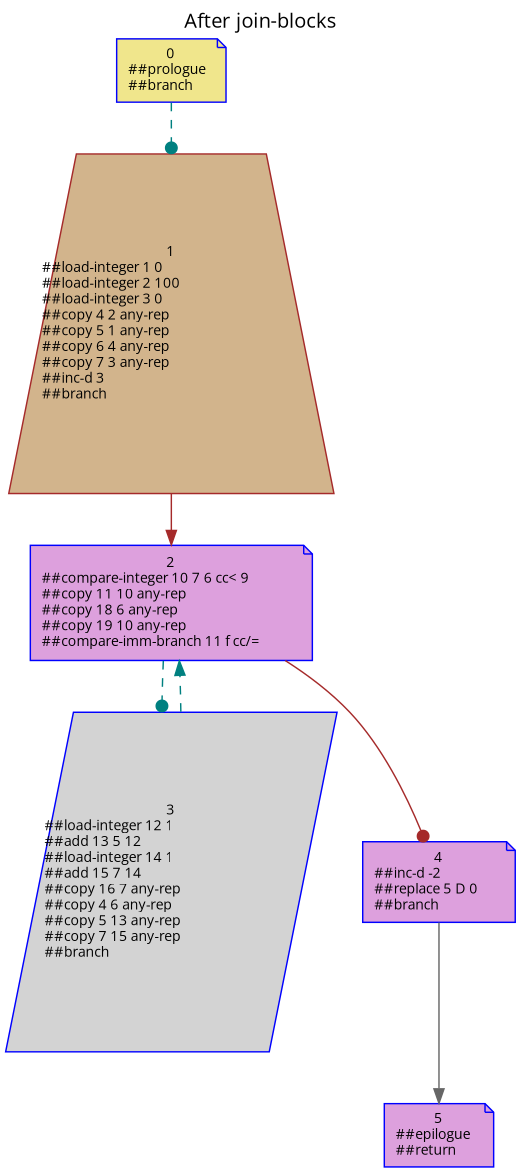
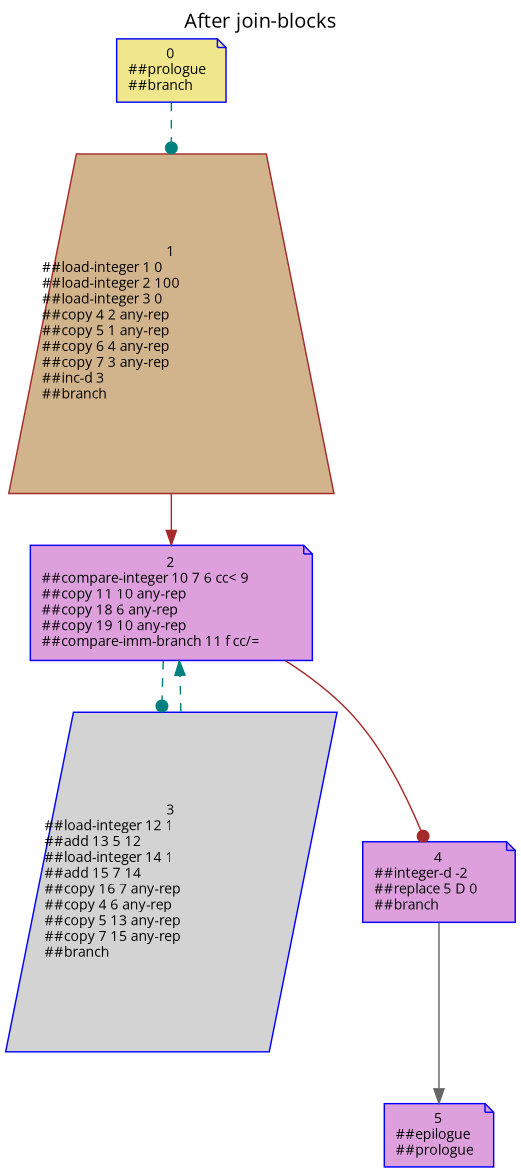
(439, 882) -> (439, 882)
(439, 1135) -> (439, 1135)
